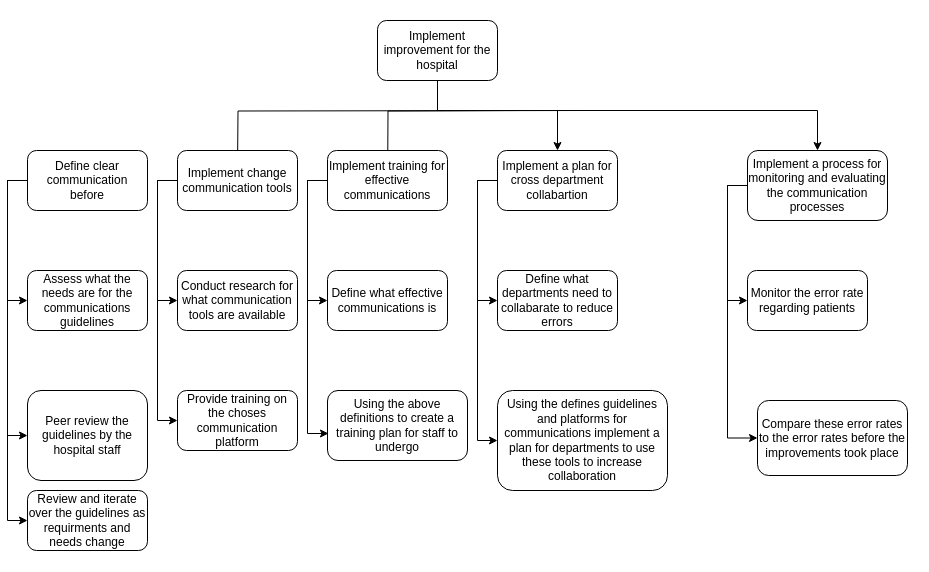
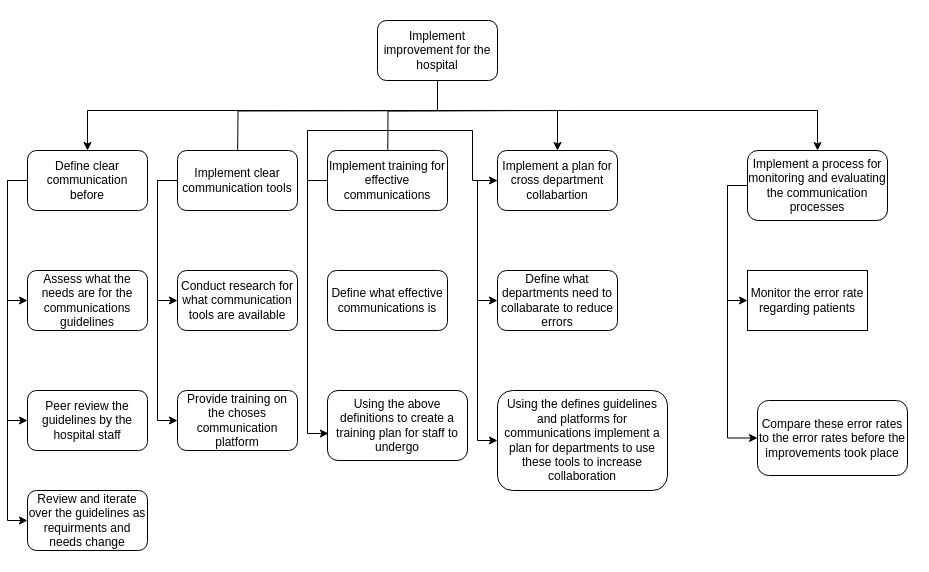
none -> (146, 111)
(238, 181) -> (238, 181)
(315, 301) -> (392, 131)
(808, 301) -> (808, 301)
(88, 436) -> (88, 421)
